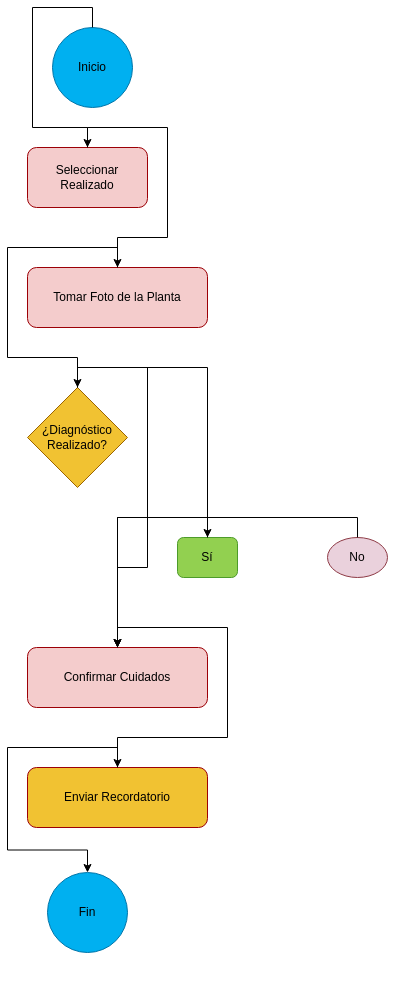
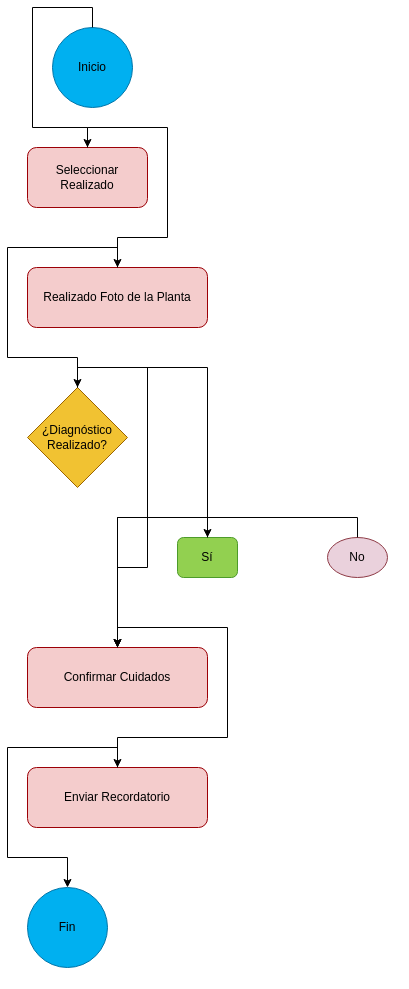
(118, 298) -> (118, 298)
(118, 798) -> (118, 798)
(88, 913) -> (68, 928)
